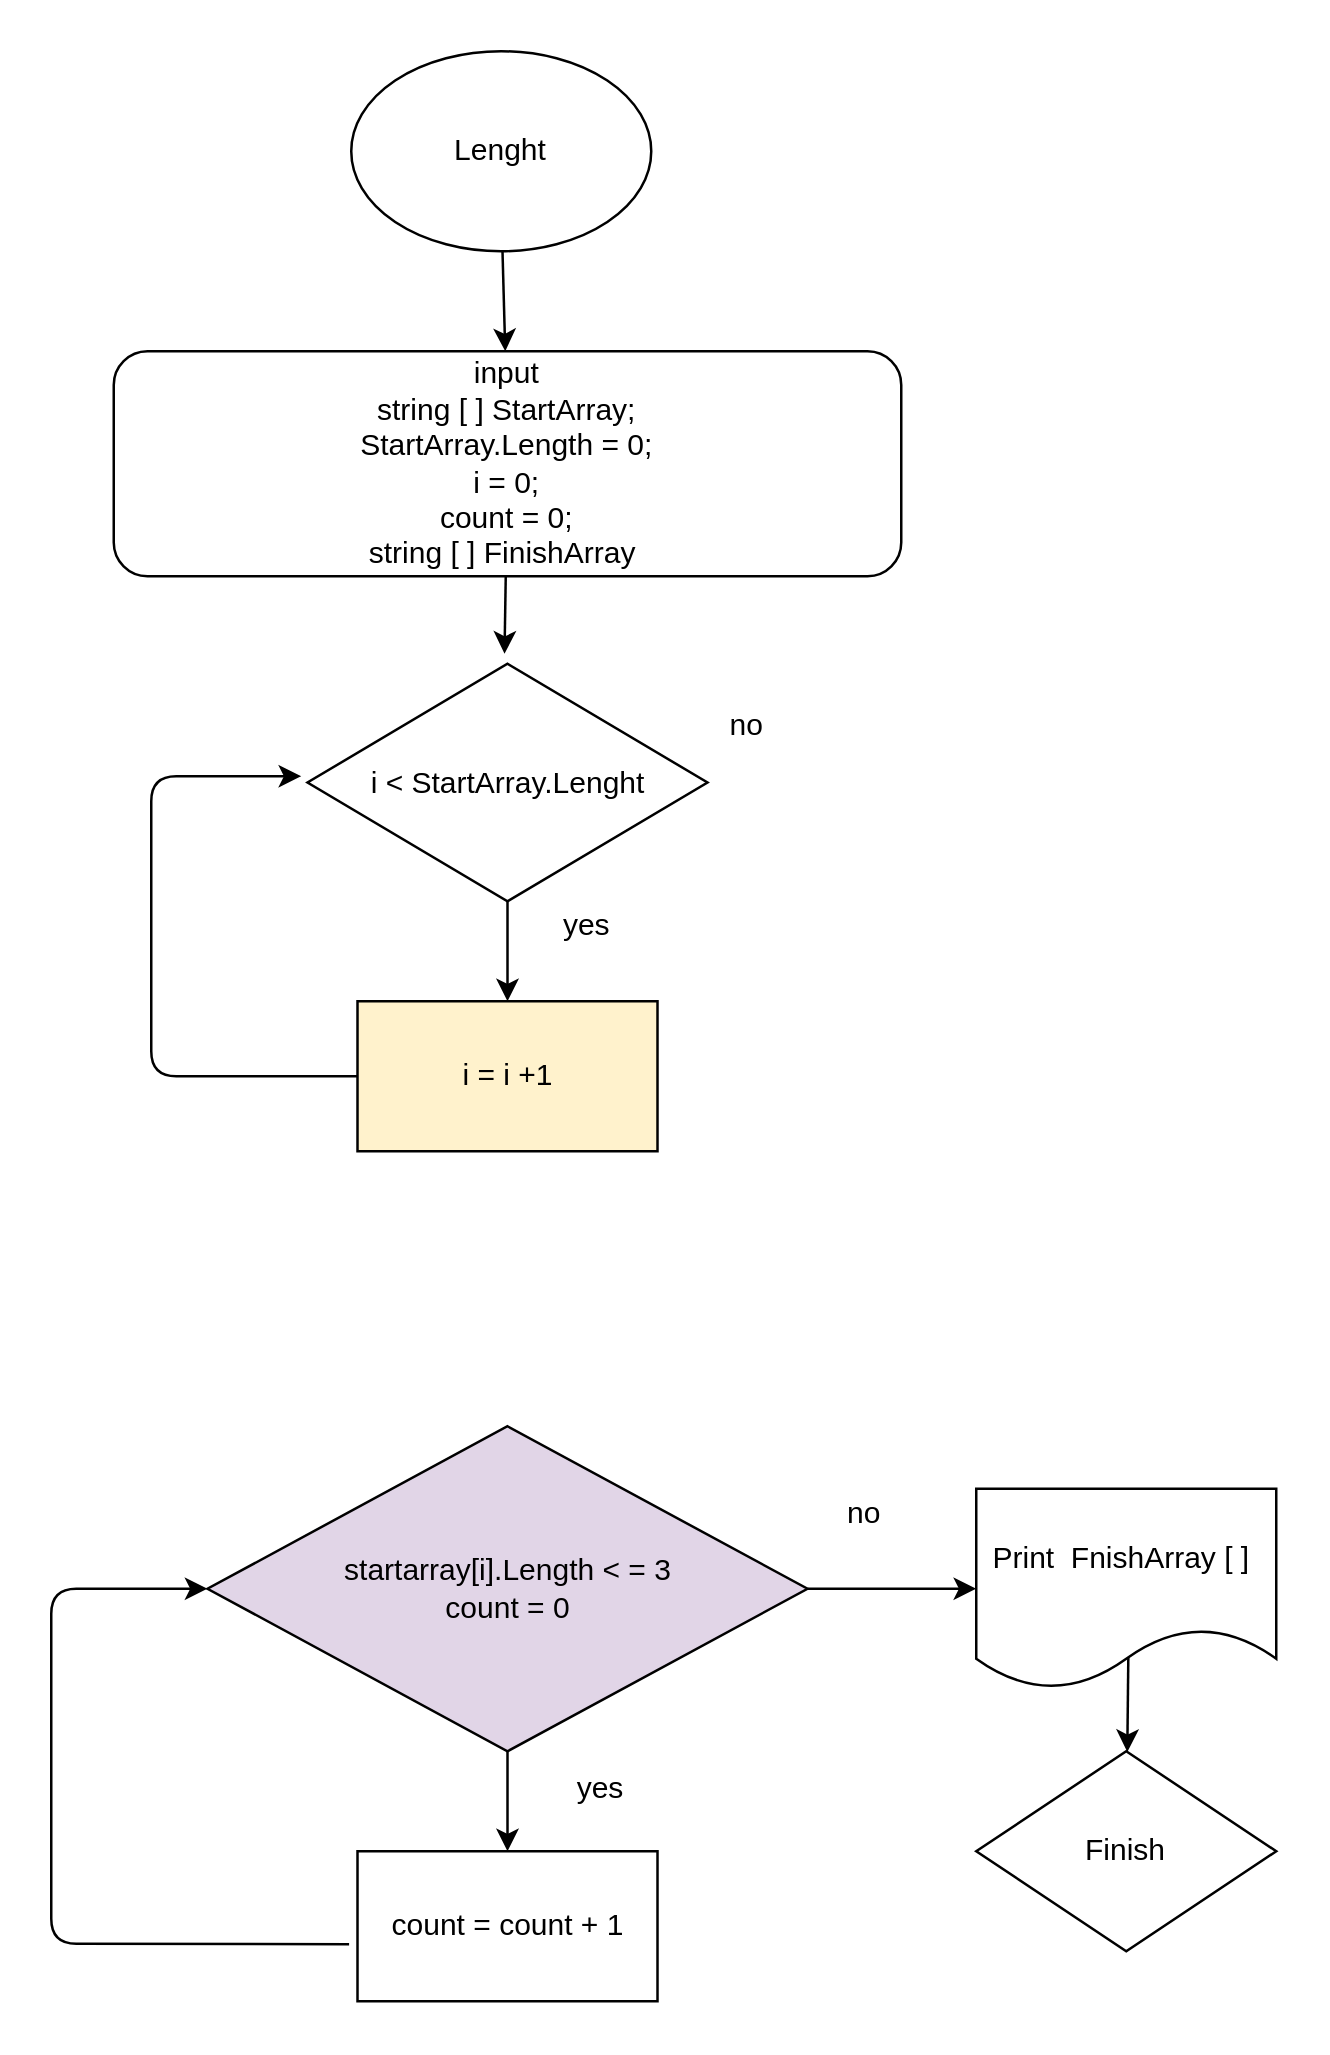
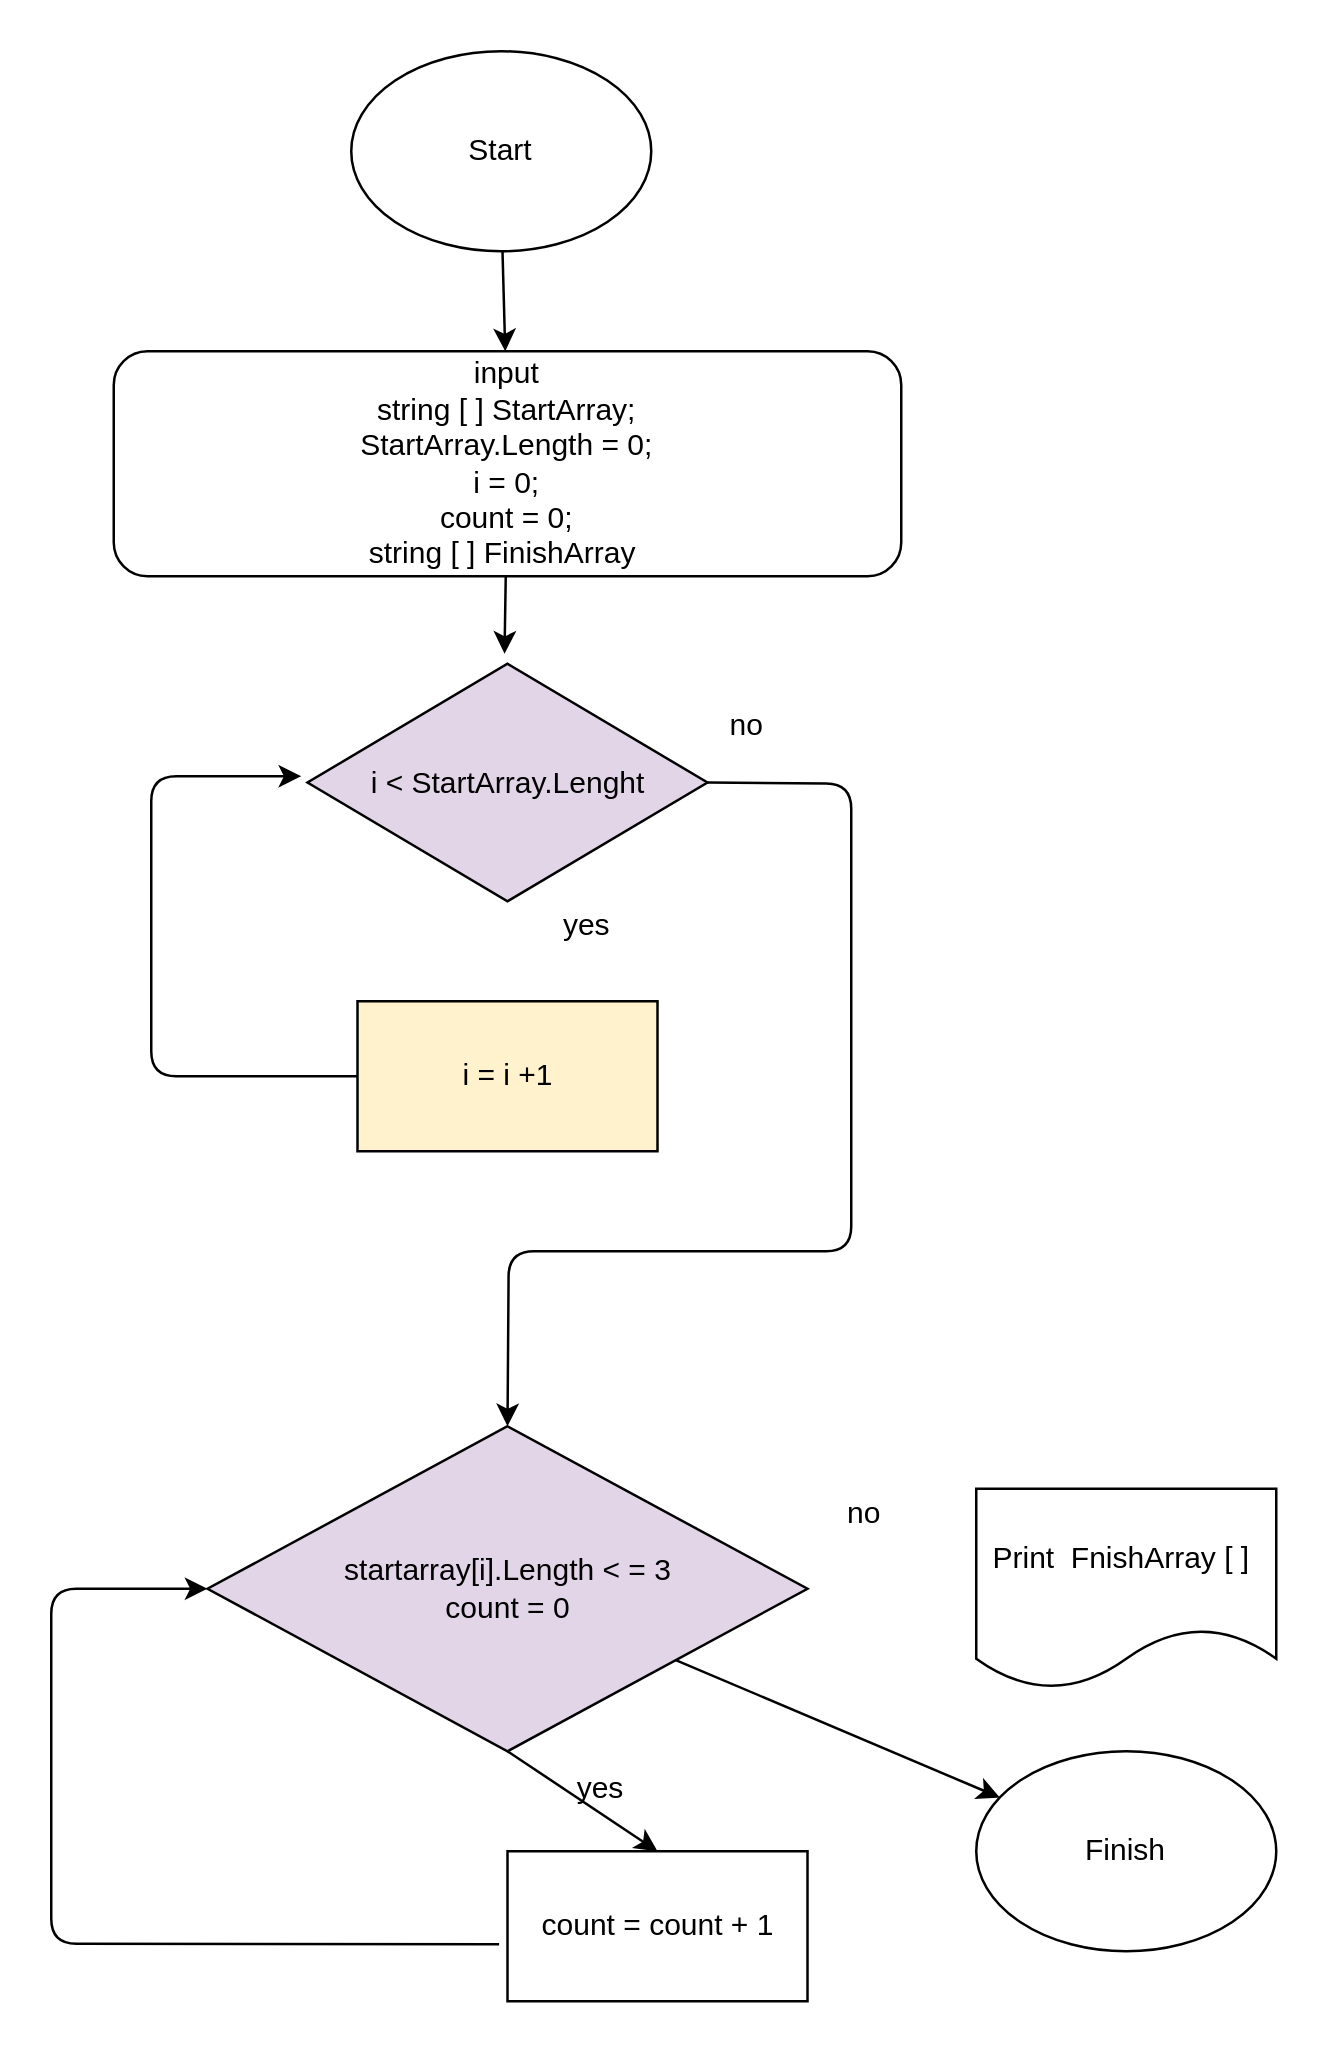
(501, 151) -> (501, 151)
(508, 783) -> (508, 783)
(508, 943) -> none
none -> (851, 1188)
(884, 1589) -> (830, 1726)
(1128, 1696) -> none
(1126, 1851) -> (1126, 1851)
(508, 1926) -> (658, 1926)
